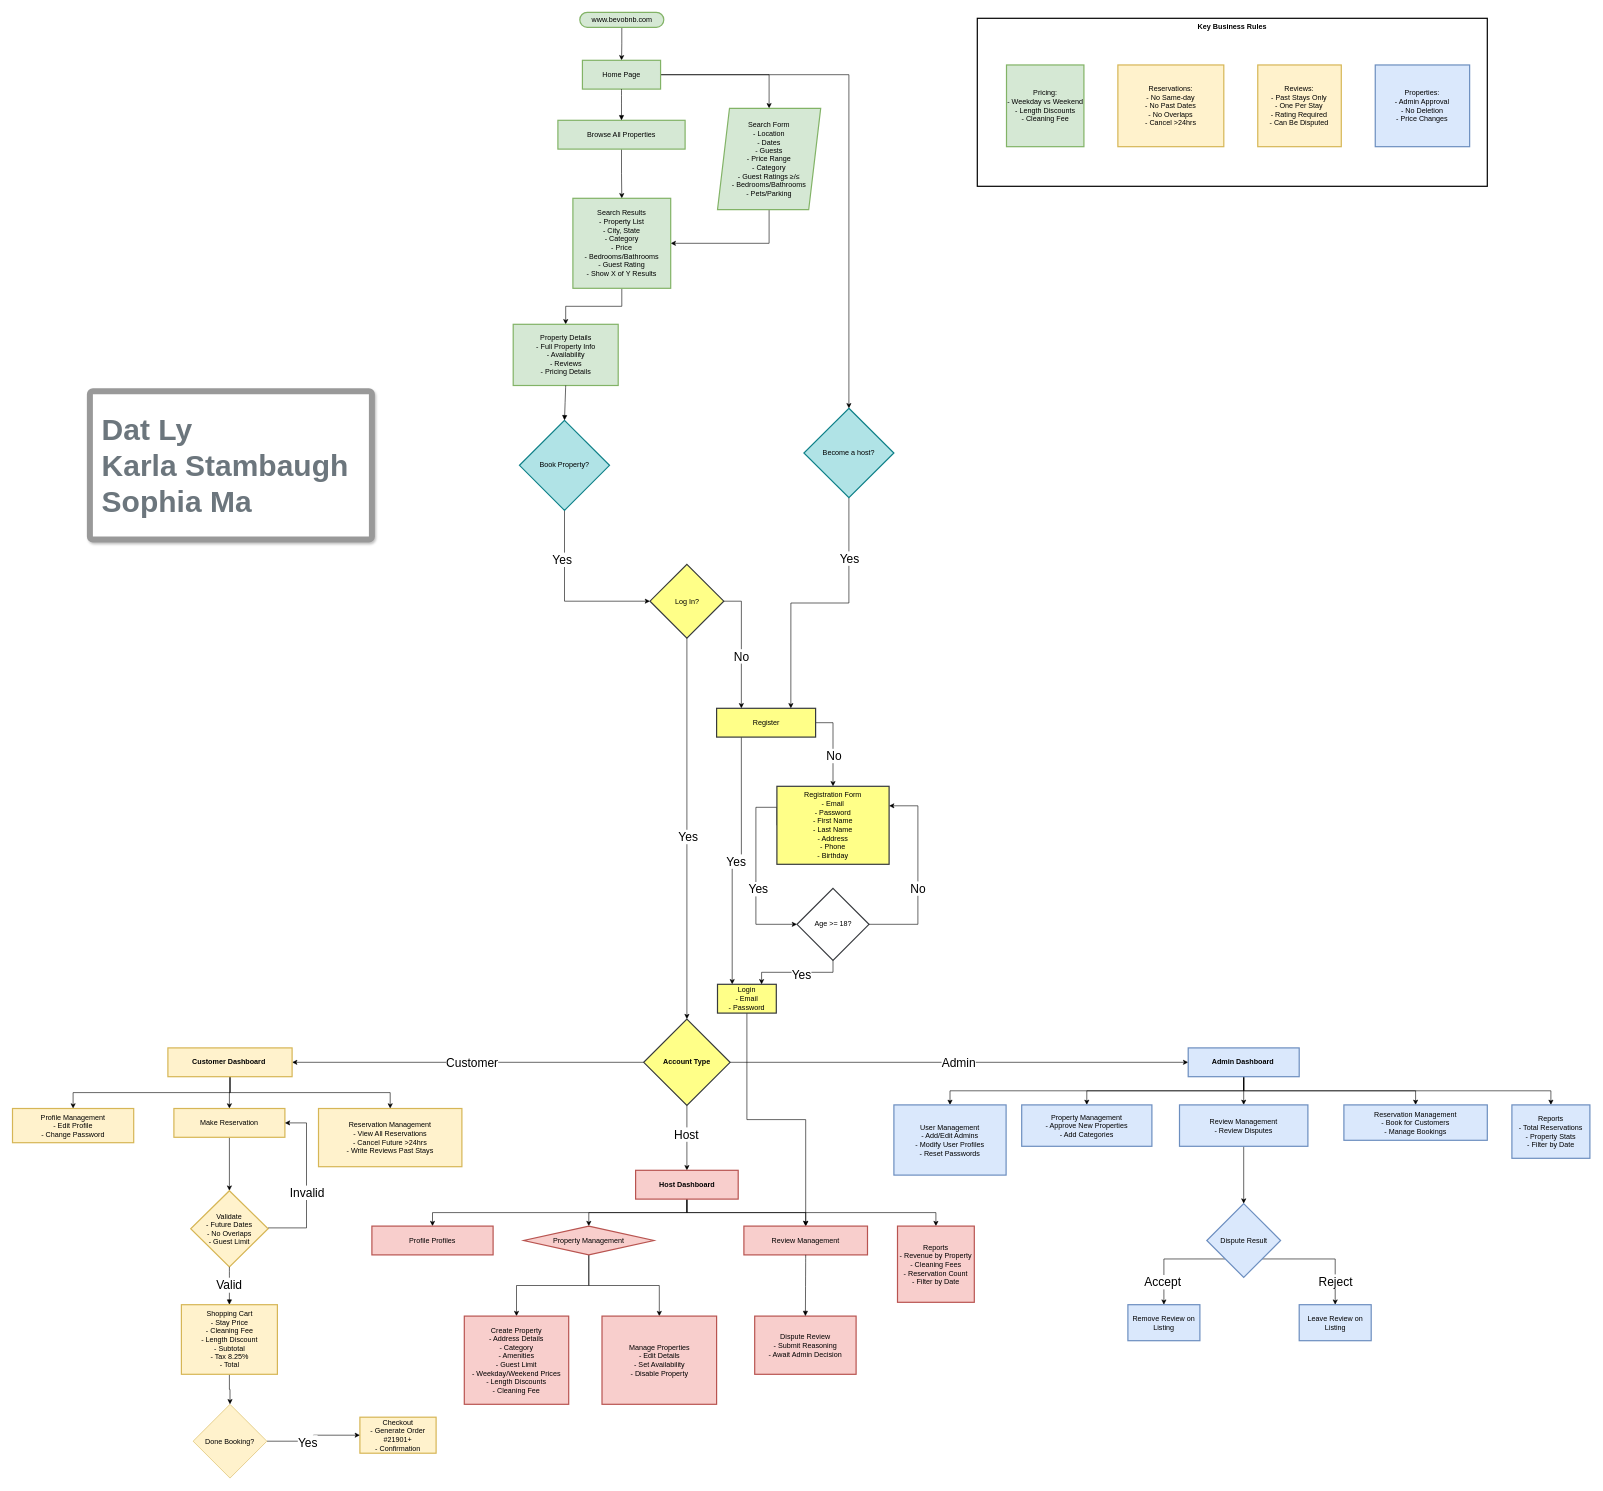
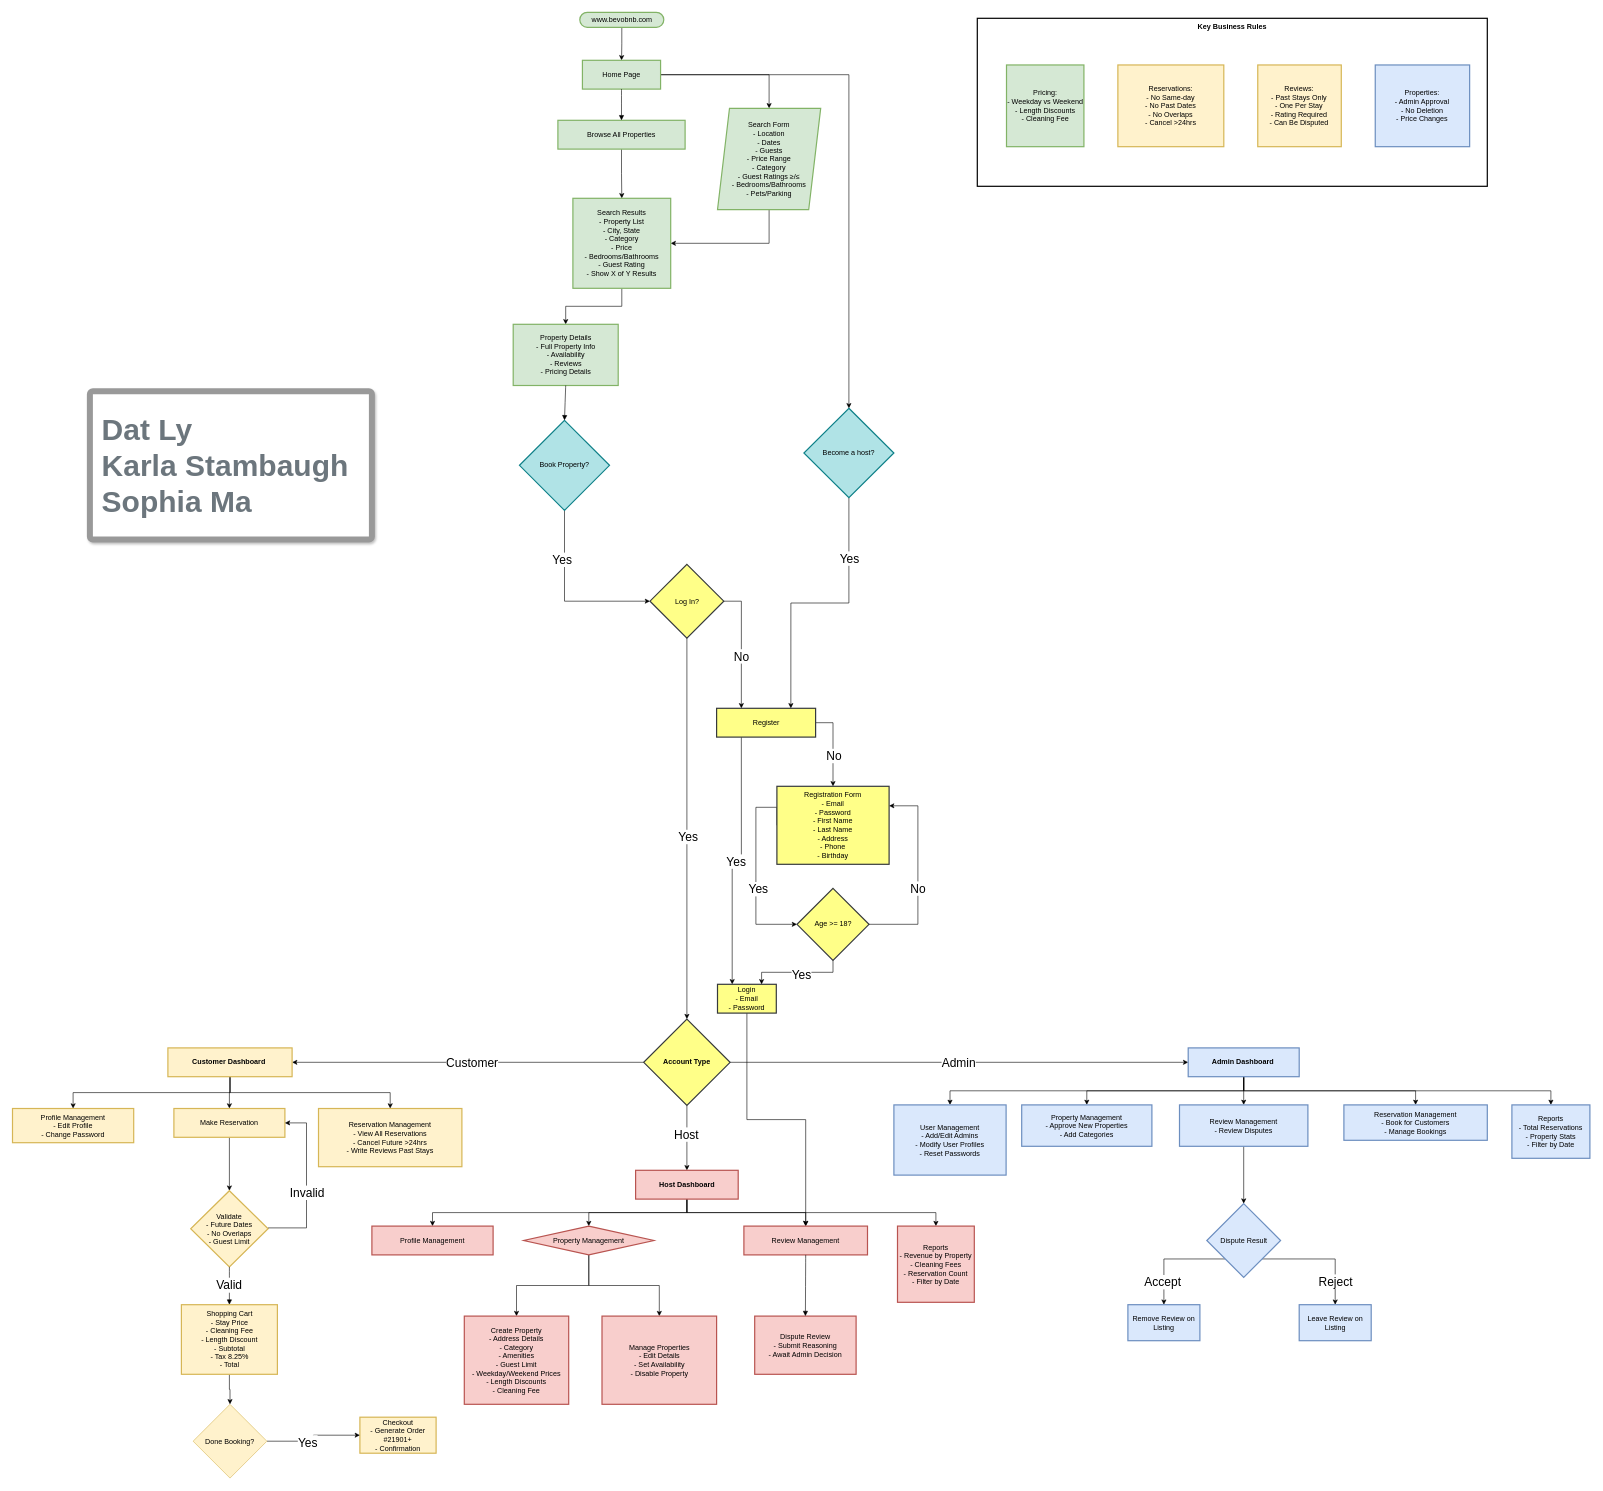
(833, 924) -> (833, 924)
(432, 1241) -> (432, 1241)
